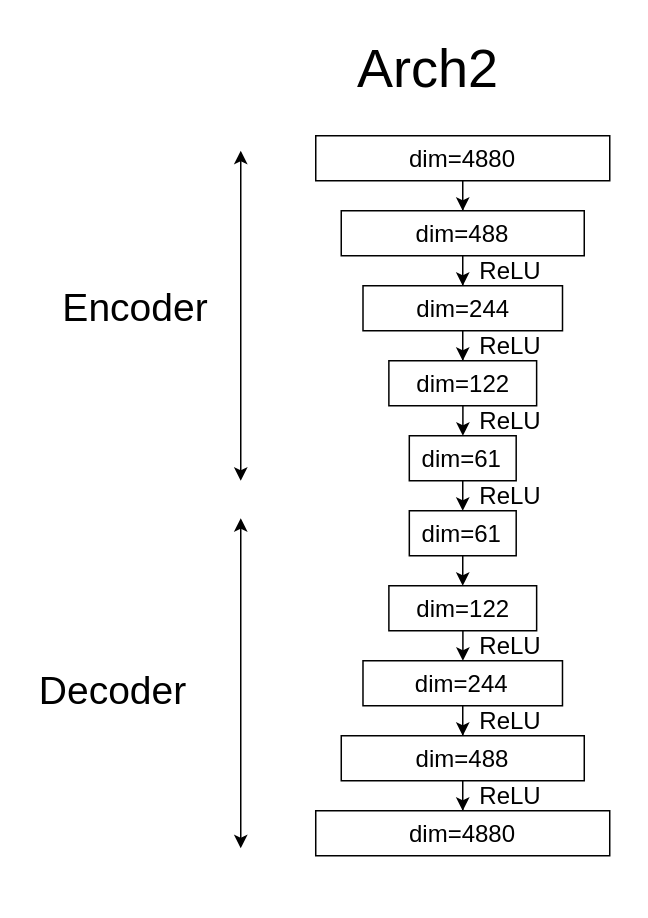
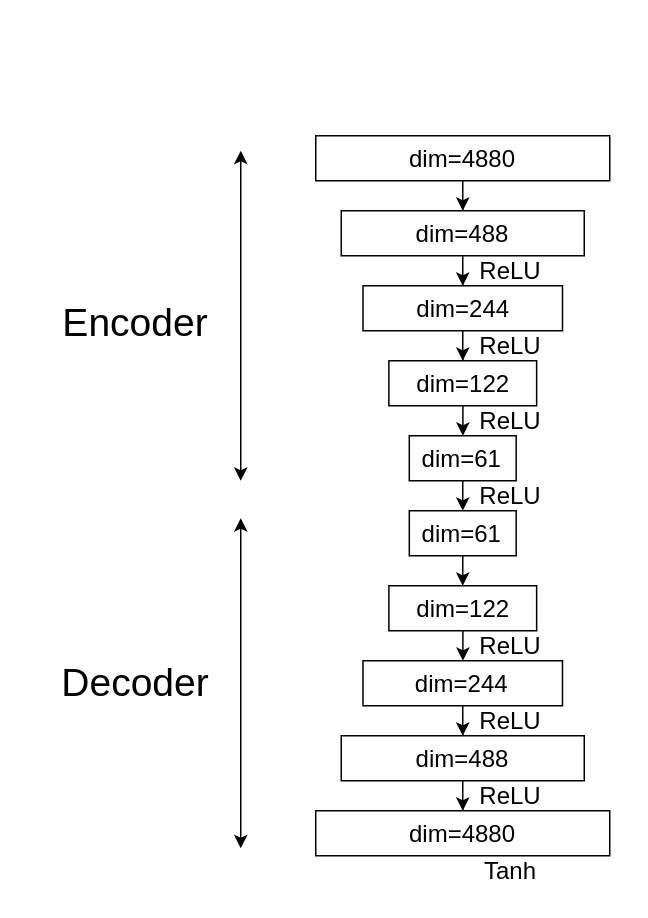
(428, 68) -> none
(136, 308) -> (136, 323)
(113, 691) -> (136, 683)
none -> (511, 871)
